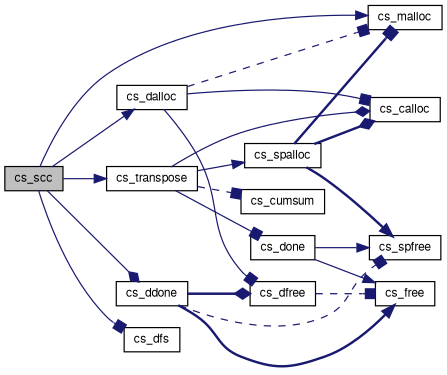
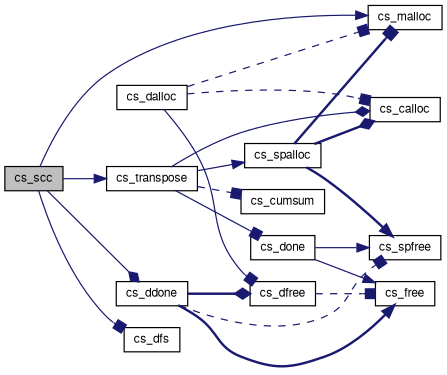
(273, 90) -> (273, 90)
(88, 142) -> none
